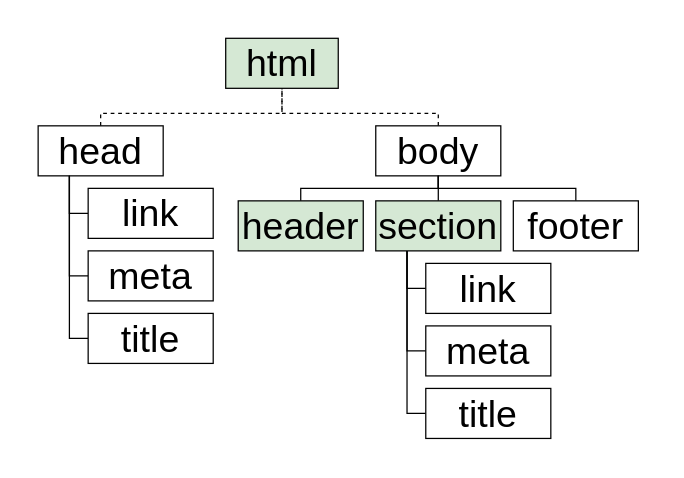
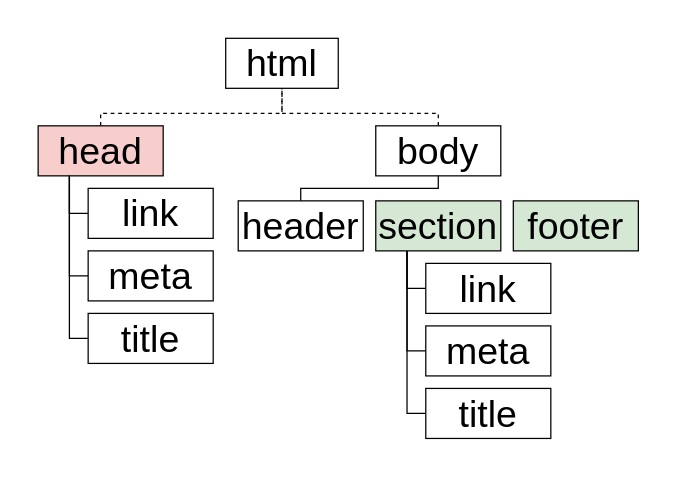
(282, 63) -> (282, 63)
(101, 151) -> (101, 151)
(514, 188) -> none
(438, 196) -> none
(301, 226) -> (301, 226)
(576, 226) -> (576, 226)
